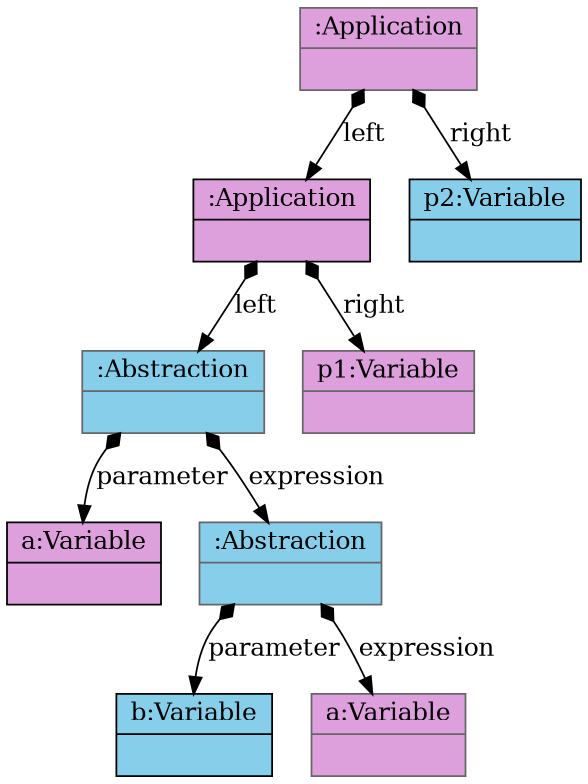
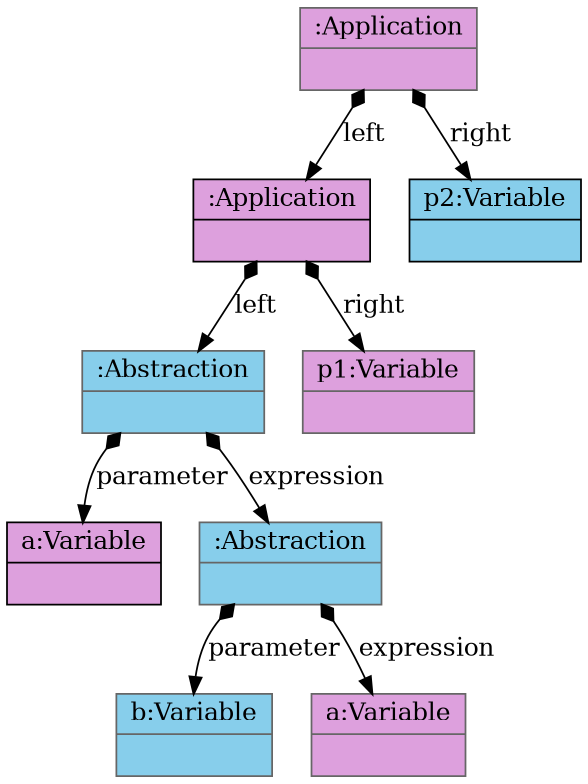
(194, 735) -> (194, 735)
